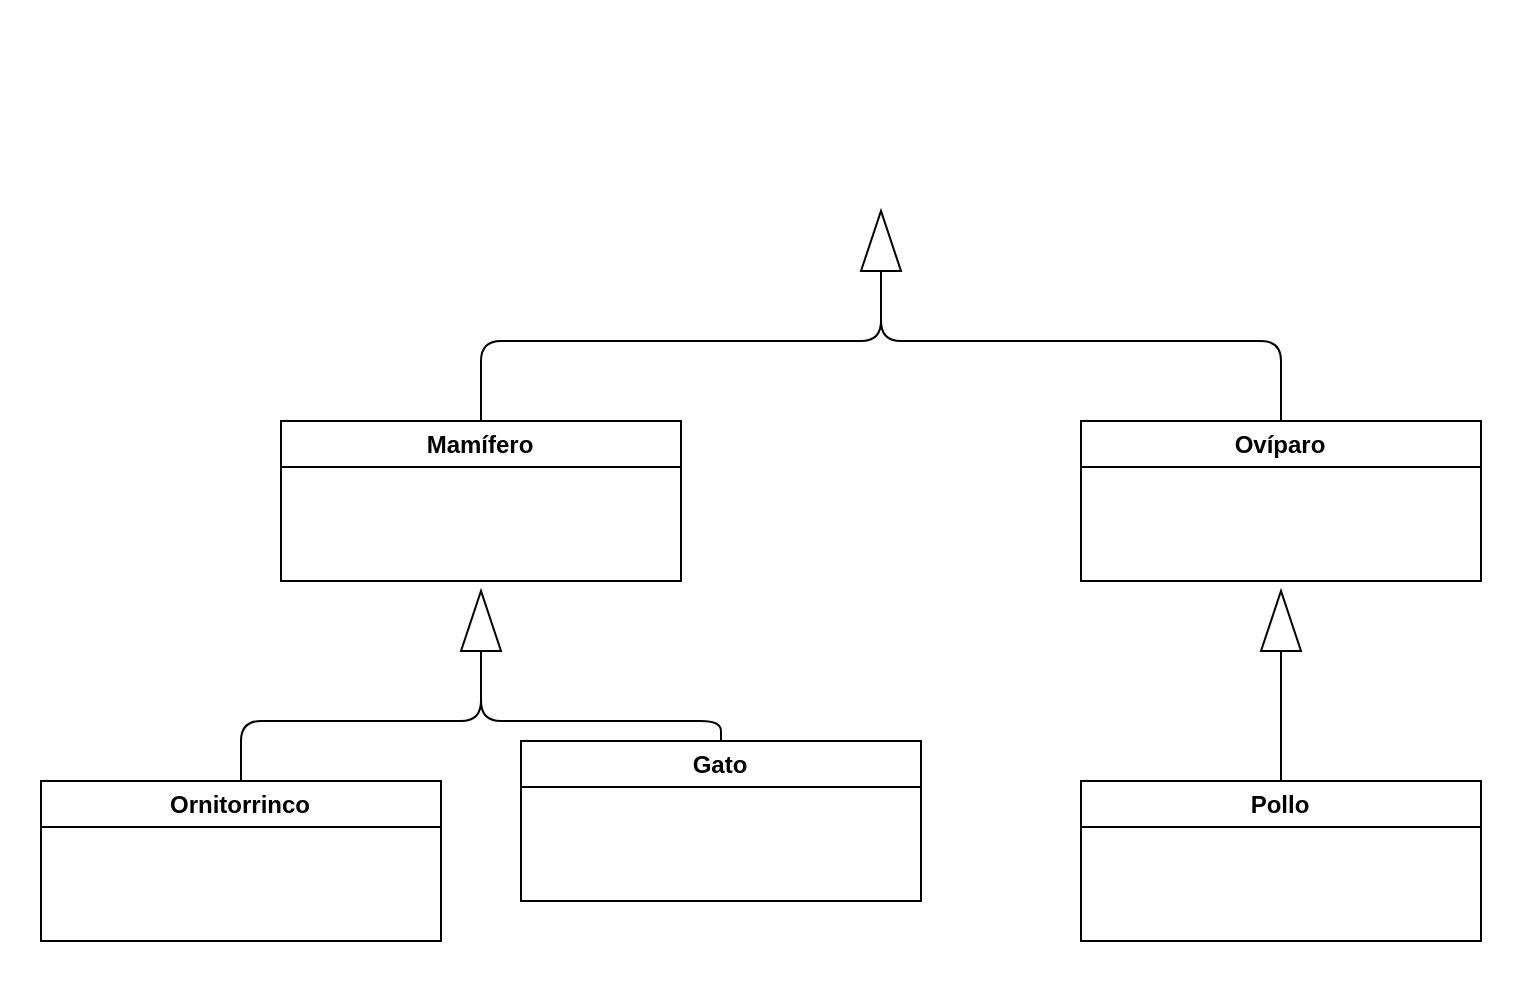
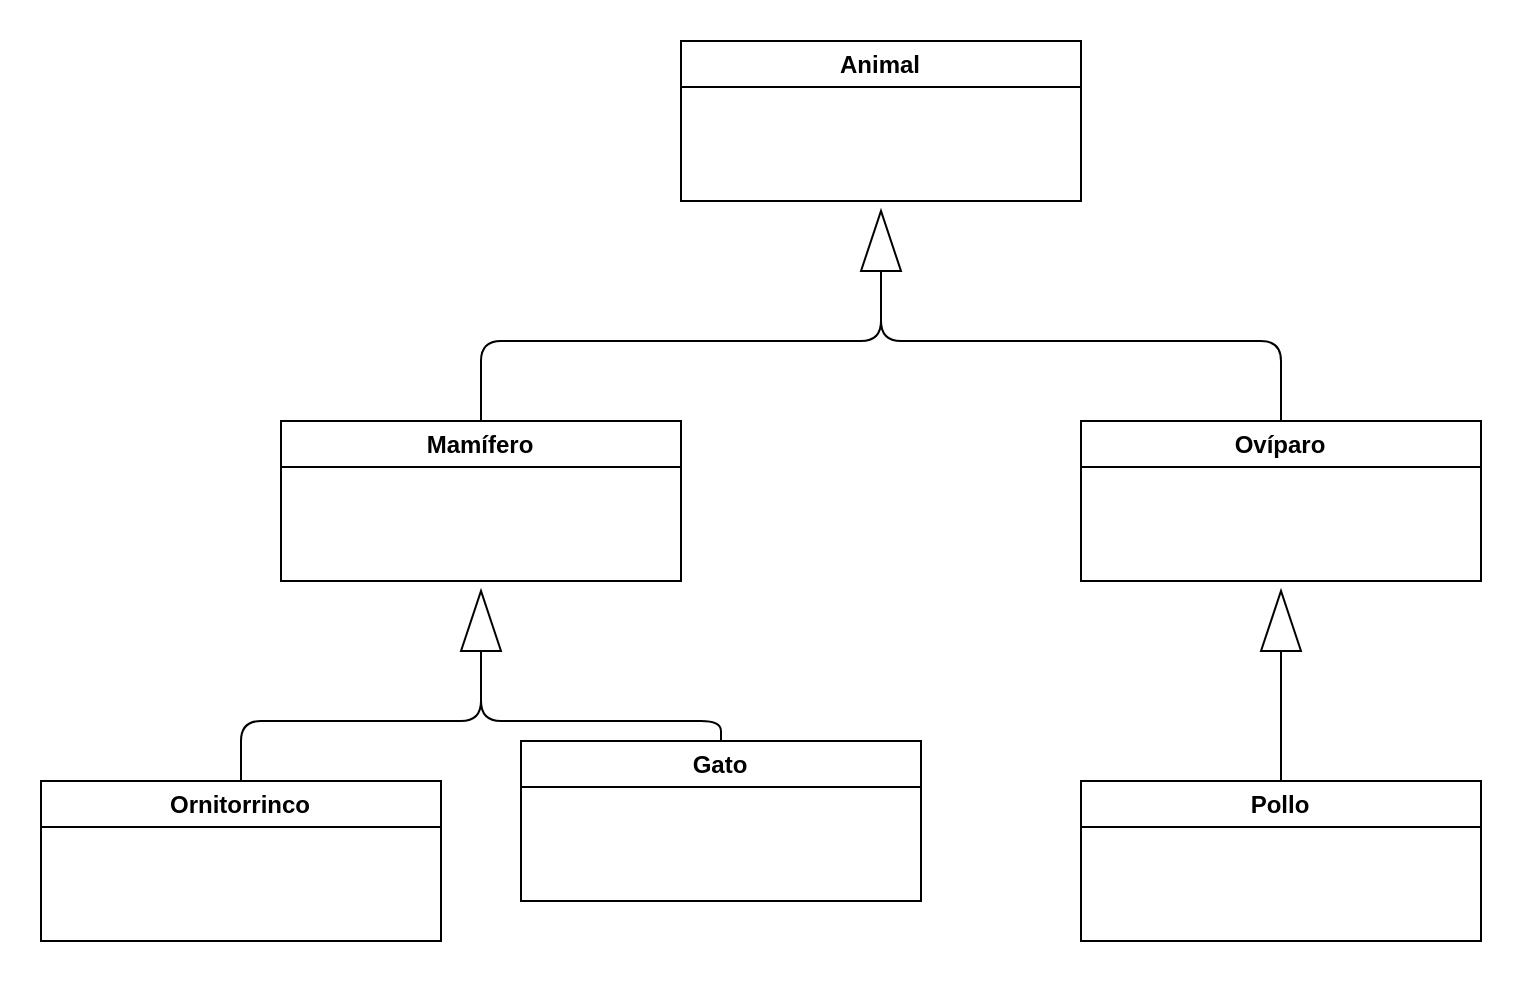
none -> (881, 121)
